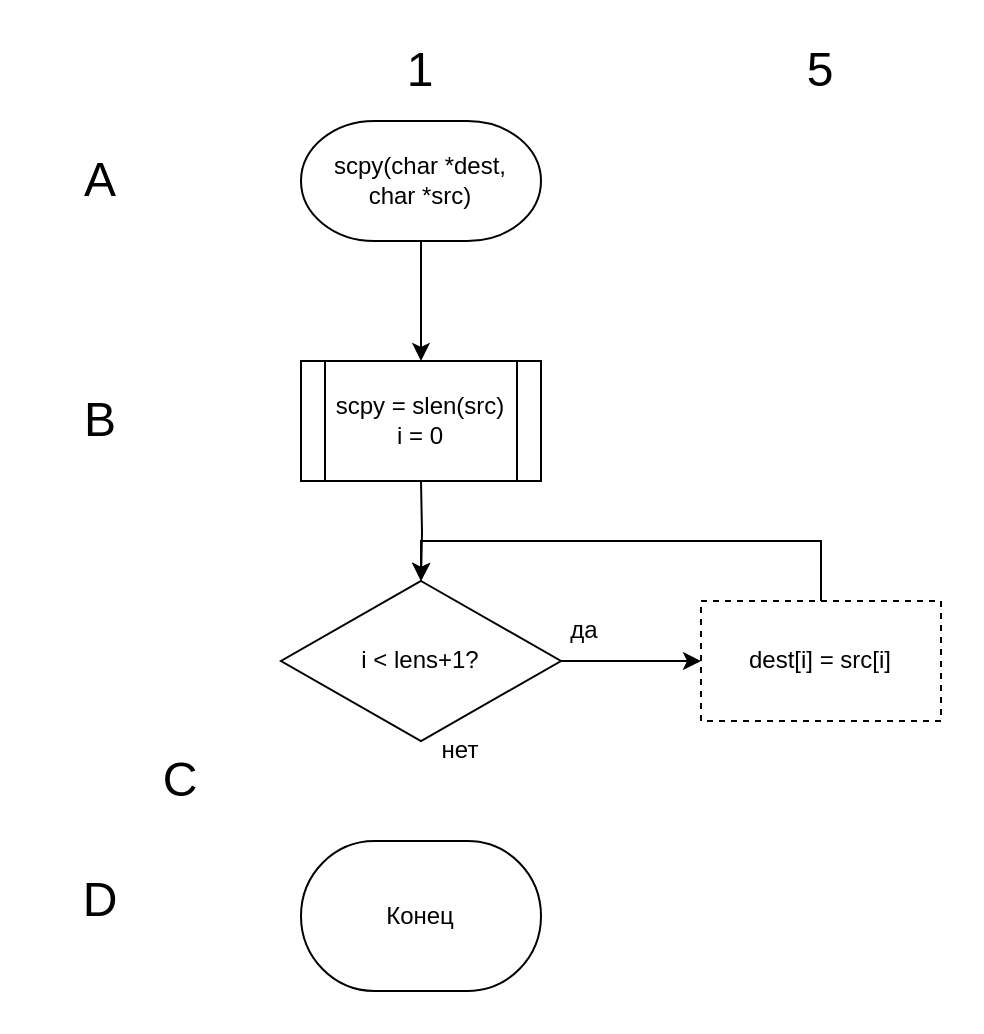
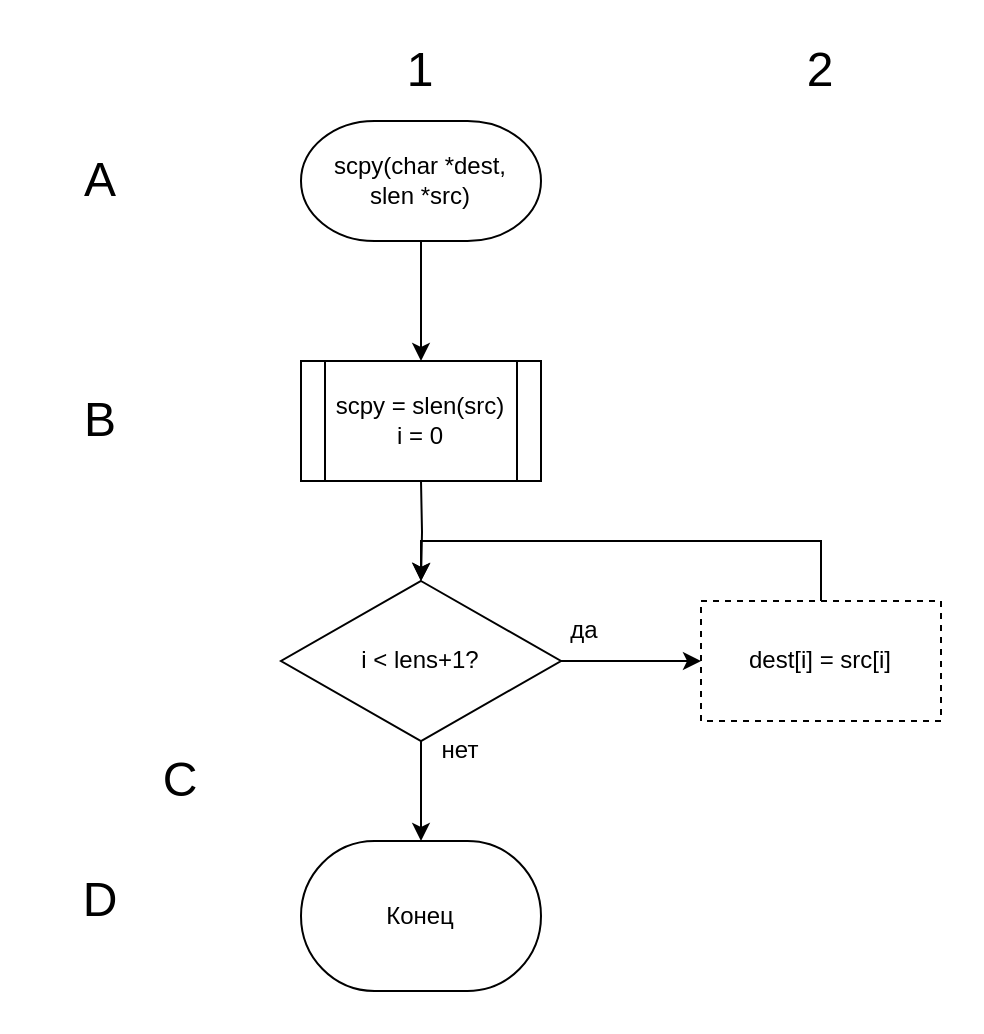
(821, 71) -> (821, 71)
(421, 181) -> (421, 181)
none -> (421, 784)
